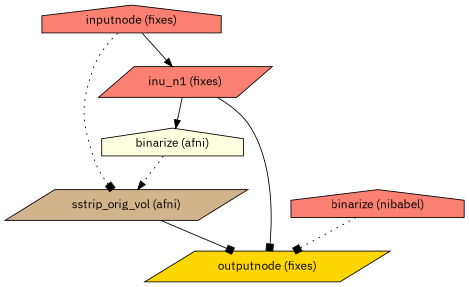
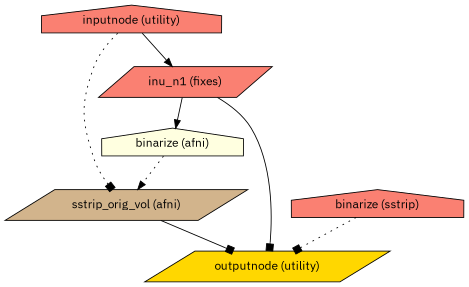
(132, 20) -> (132, 20)
(378, 205) -> (378, 205)
(267, 266) -> (267, 266)
